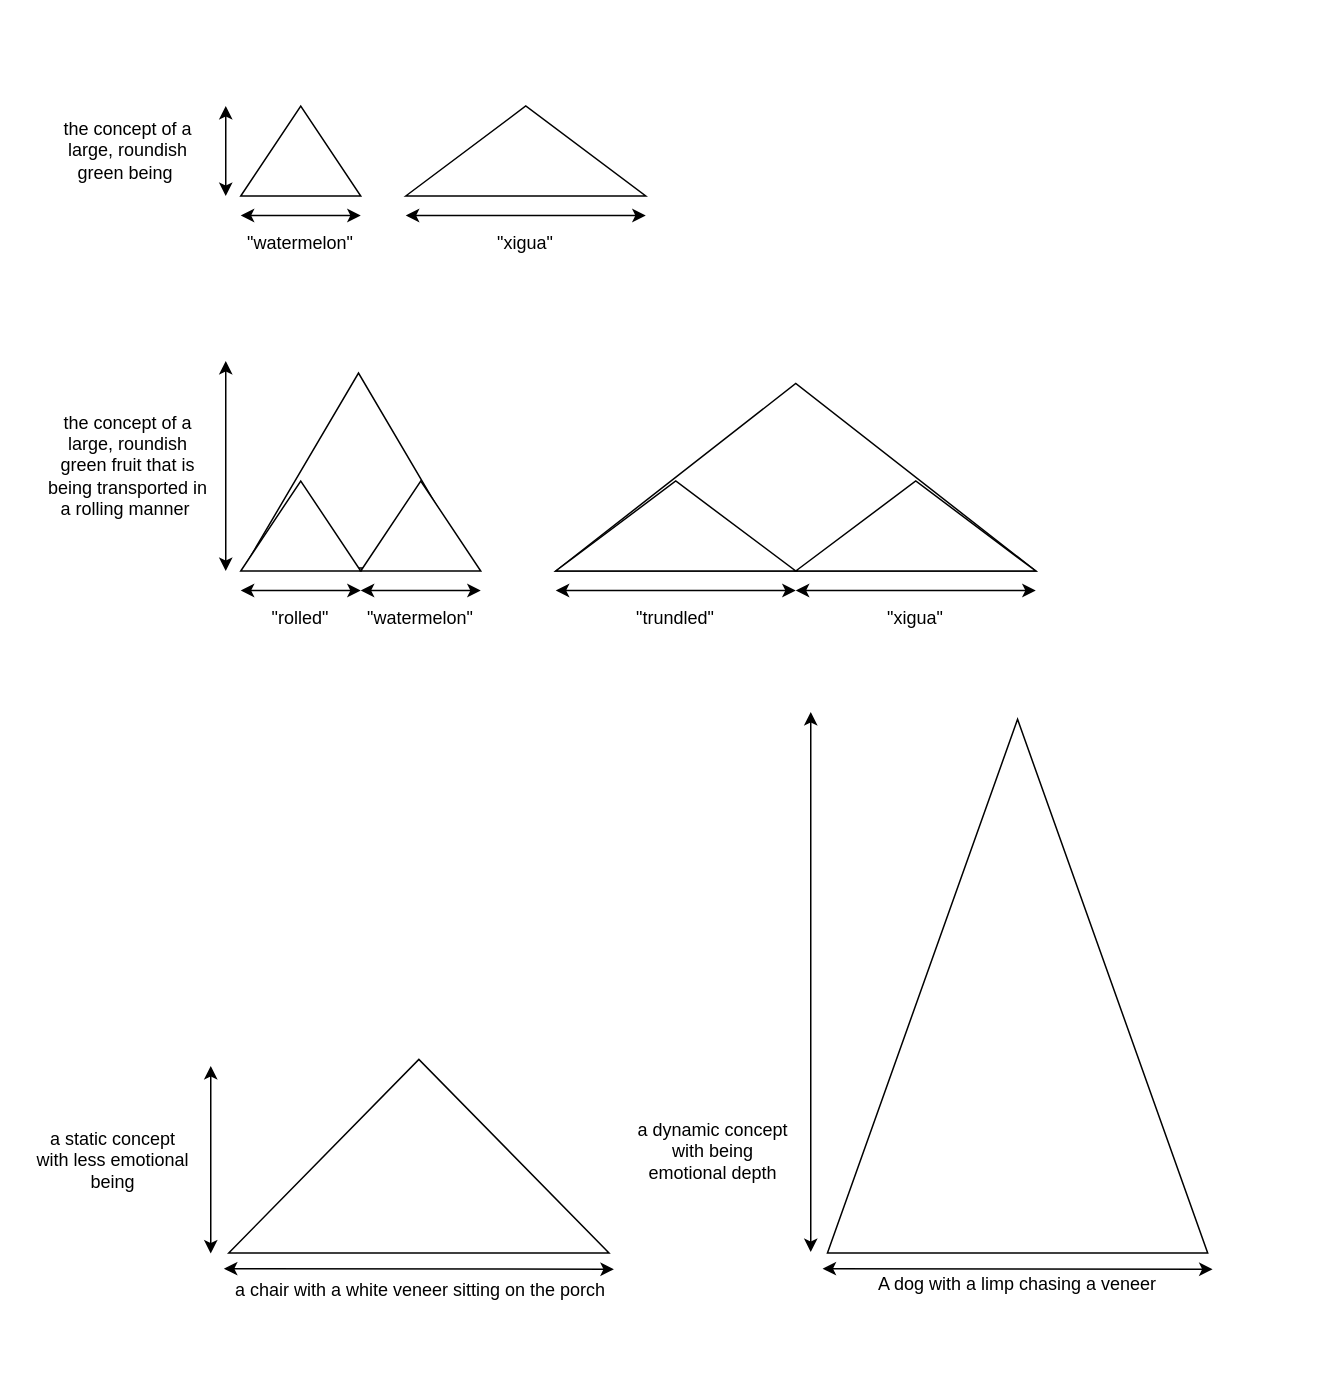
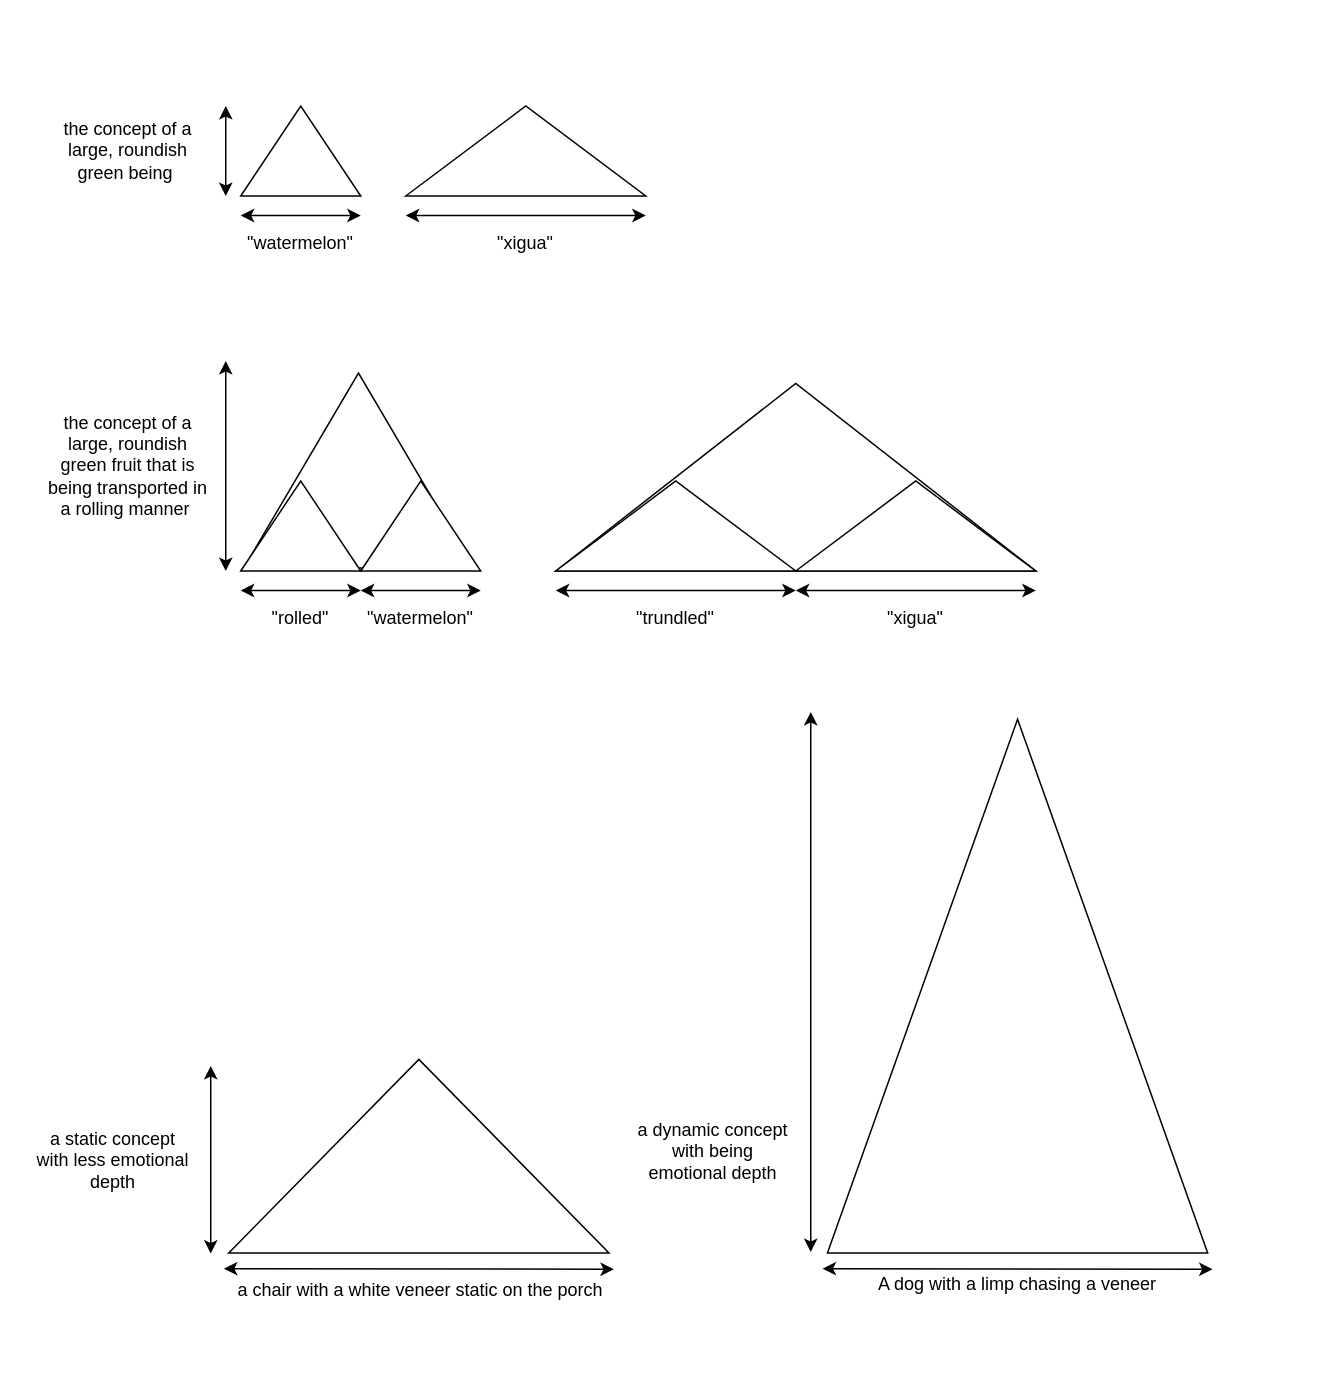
(113, 1160) -> (113, 1160)
(421, 1291) -> (421, 1291)
